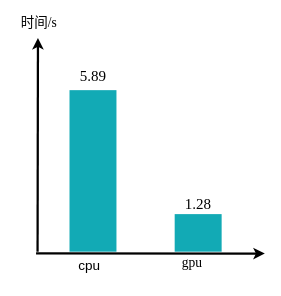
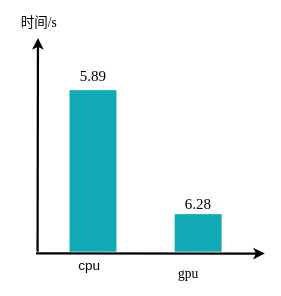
(198, 203) -> (198, 203)
(191, 264) -> (188, 275)
